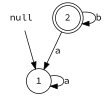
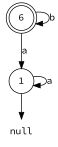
(68, 18) -> (21, 18)
(29, 46) -> (21, 103)
